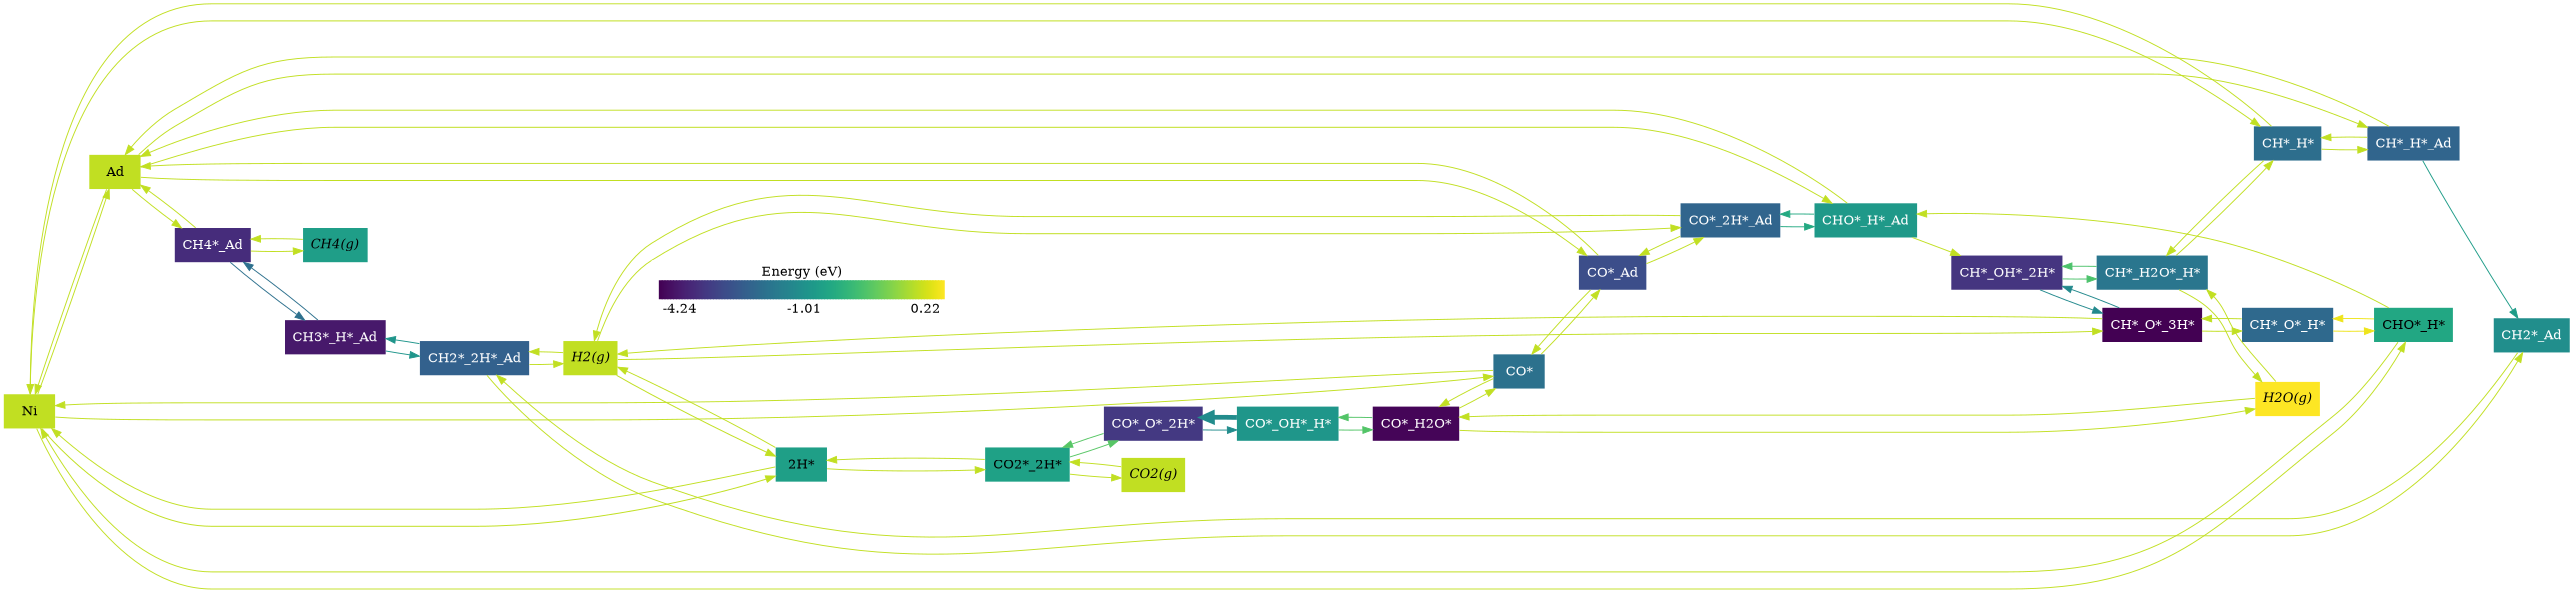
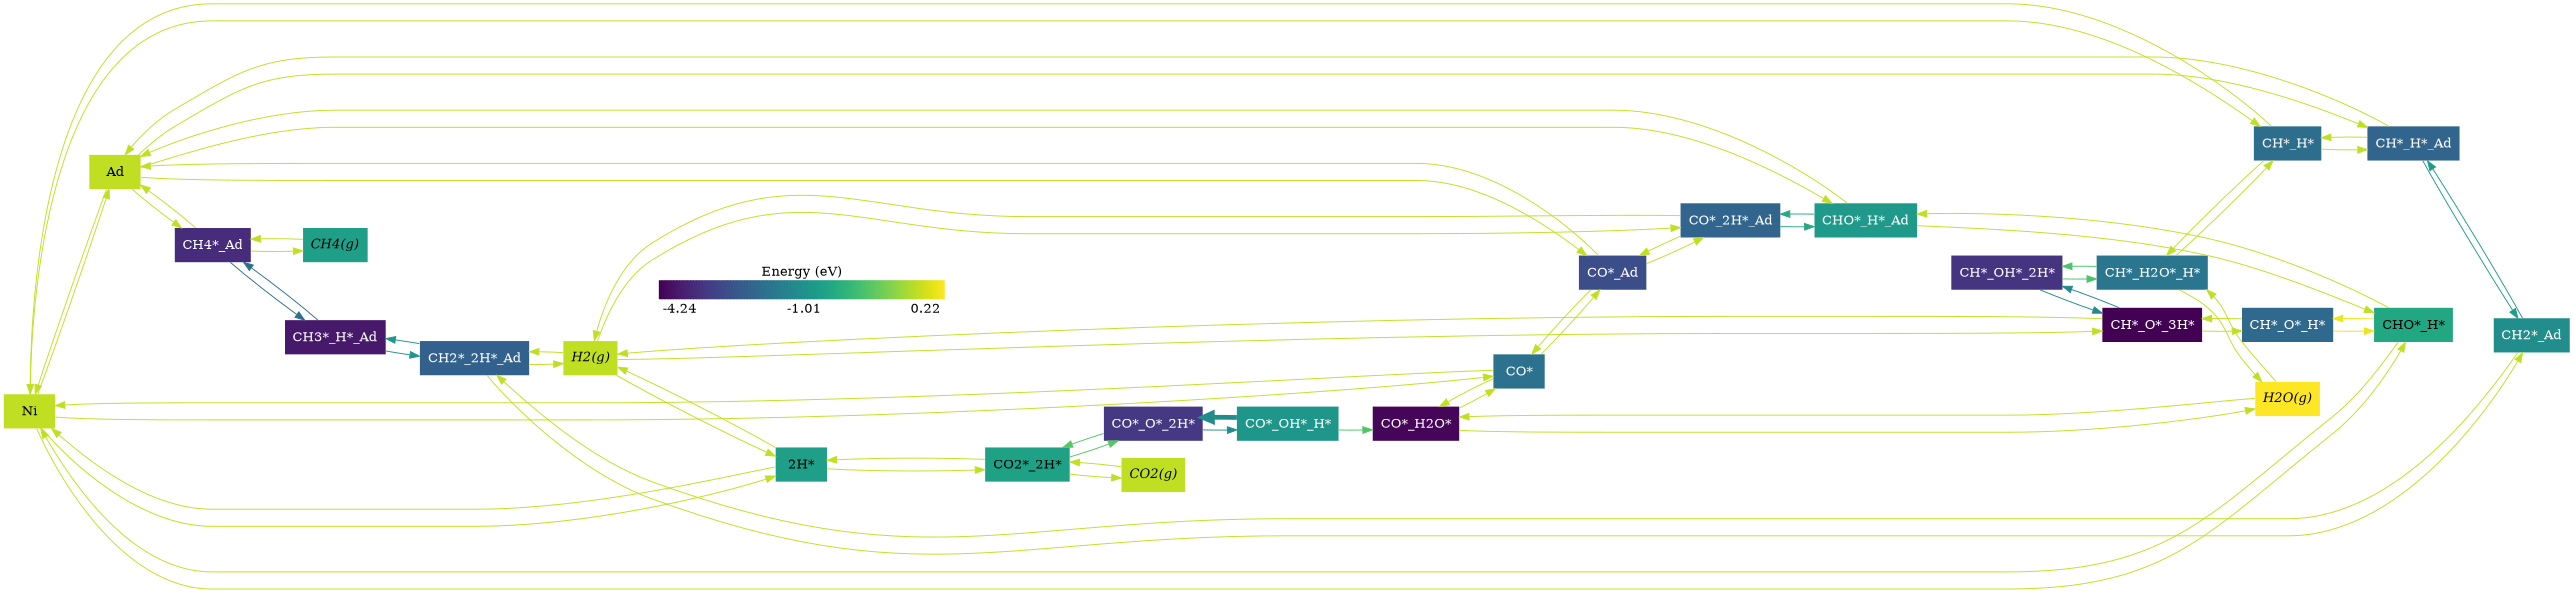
none -> (2479, 243)
(1932, 245) -> (2146, 244)
(1360, 417) -> none
